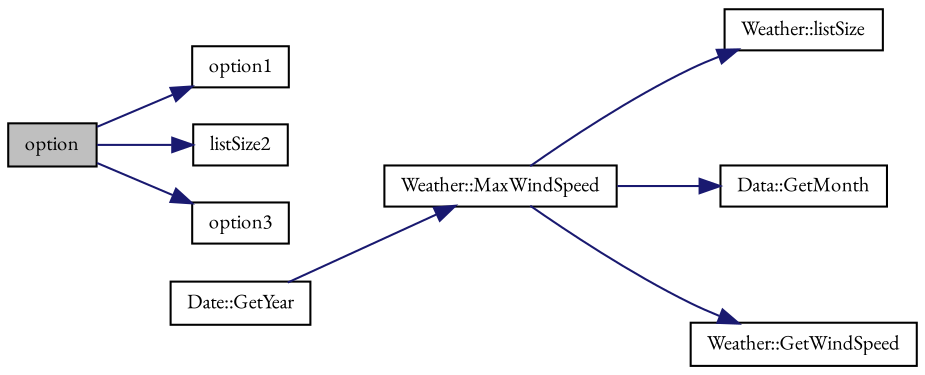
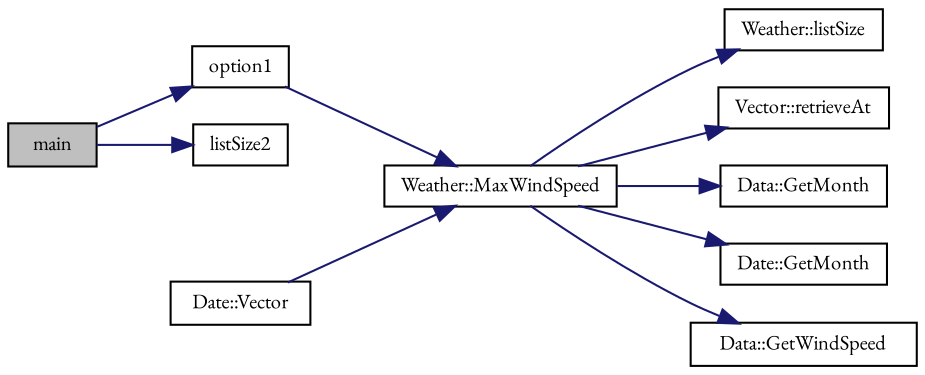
none -> (804, 108)
none -> (361, 122)
(52, 145) -> (52, 145)
(240, 223) -> none
none -> (804, 264)
(240, 303) -> (240, 303)
(804, 344) -> (804, 344)
